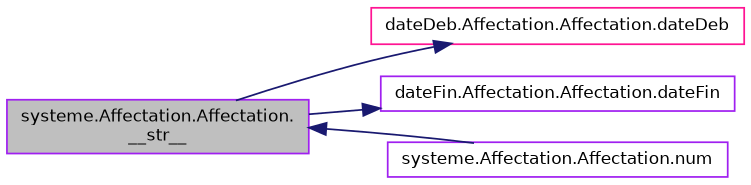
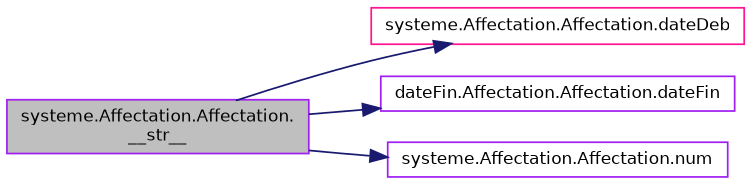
(558, 26) -> (558, 26)
(400, 135) -> (339, 153)
